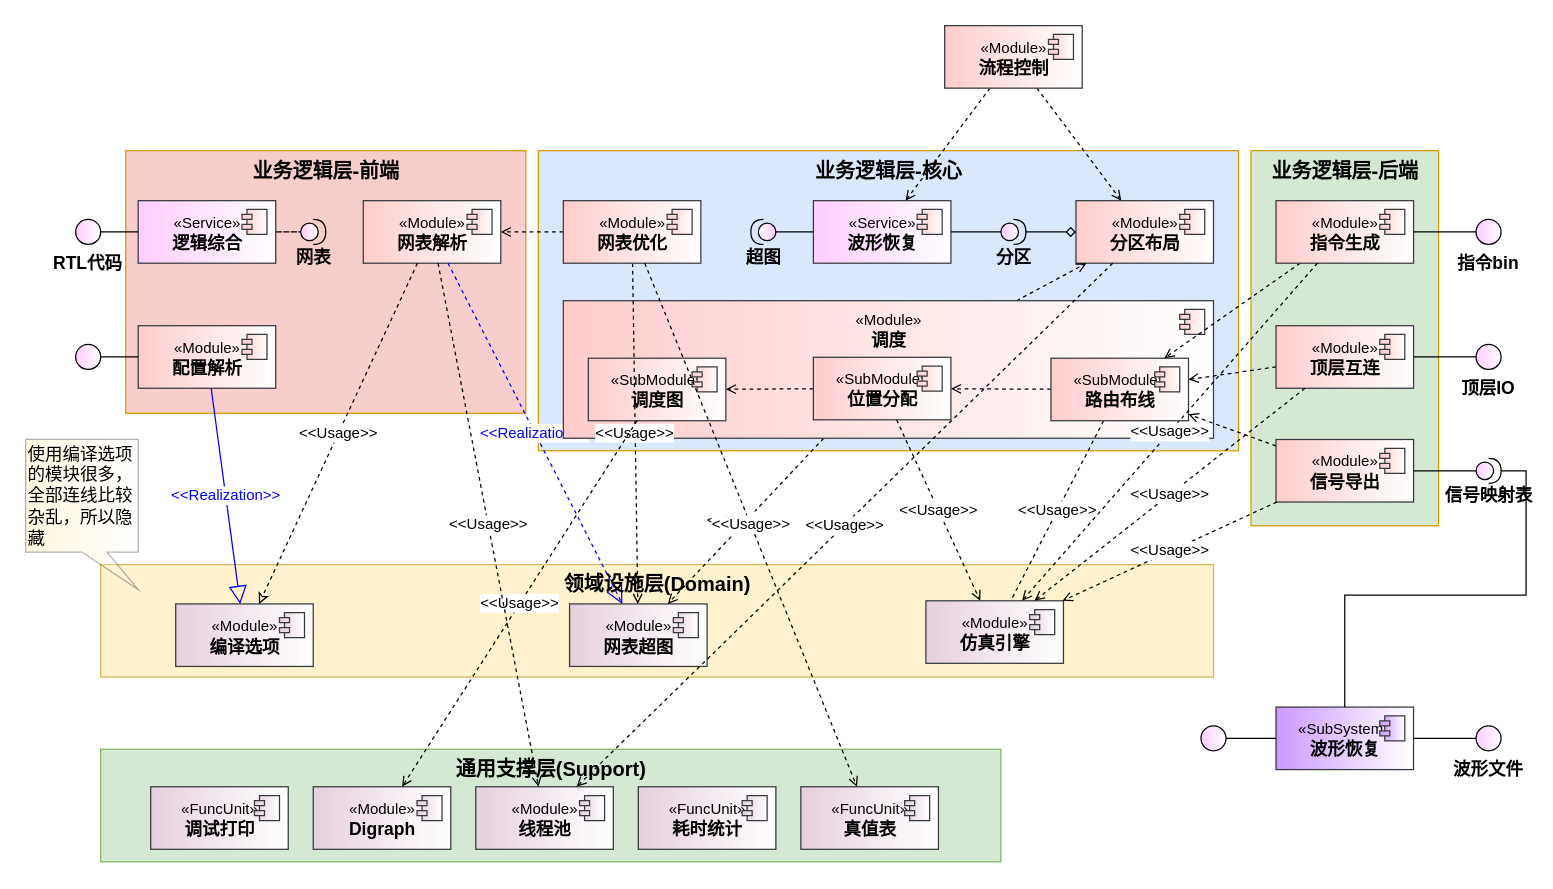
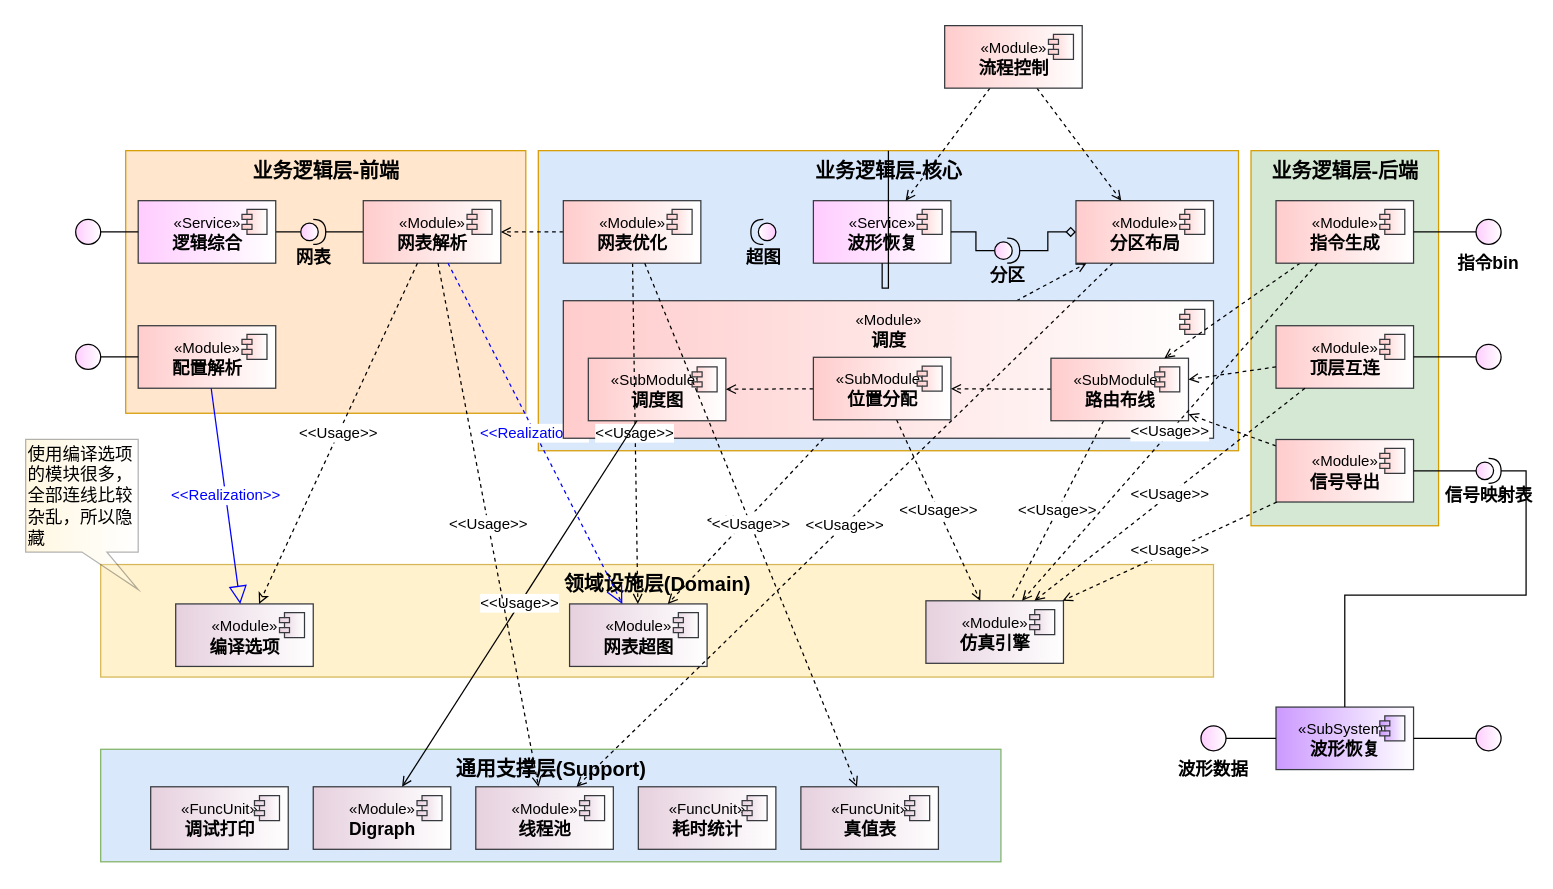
(299, 232) -> (299, 232)
none -> (343, 232)
(793, 232) -> (888, 235)
(1013, 232) -> (1007, 251)
(88, 263) -> none
(326, 282) -> (326, 282)
(1488, 388) -> none
(460, 696) -> (460, 696)
none -> (1213, 769)
(1488, 769) -> none
(551, 770) -> (551, 770)
